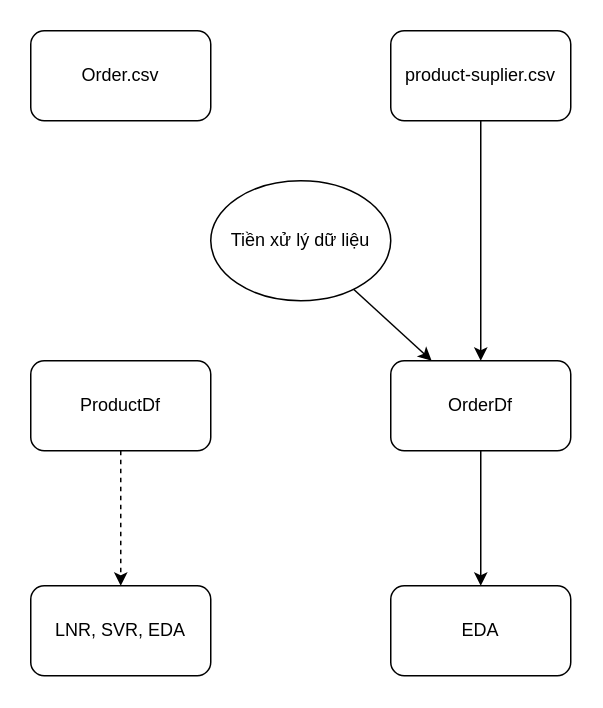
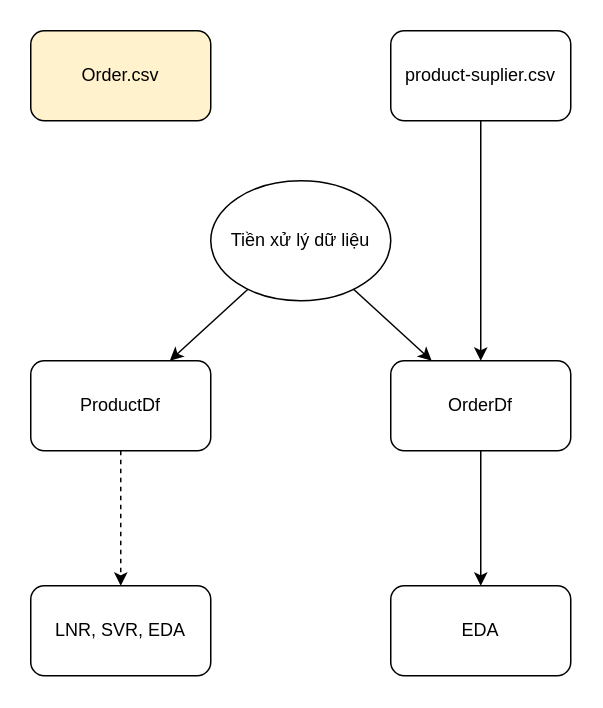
(121, 76) -> (121, 76)
none -> (212, 322)
